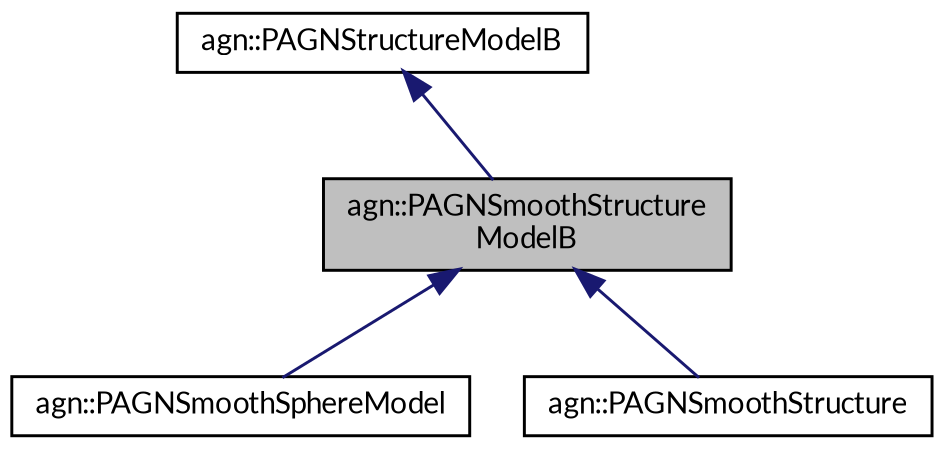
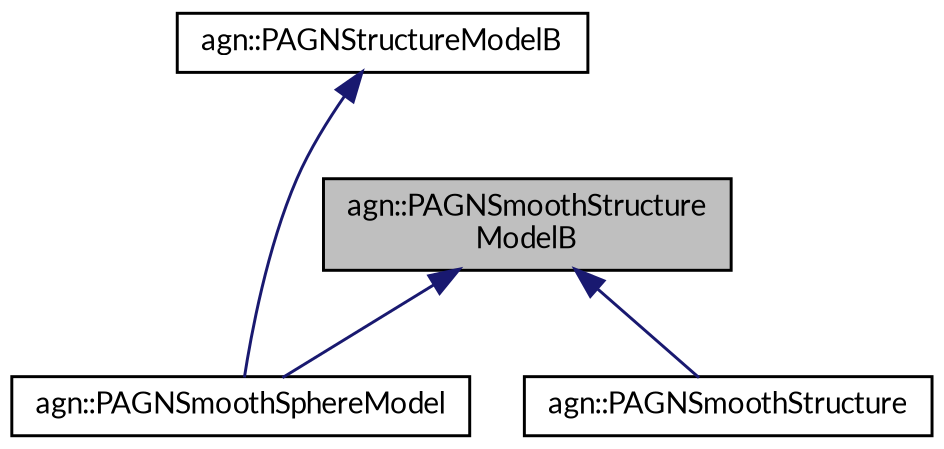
(458, 137) -> (278, 231)
